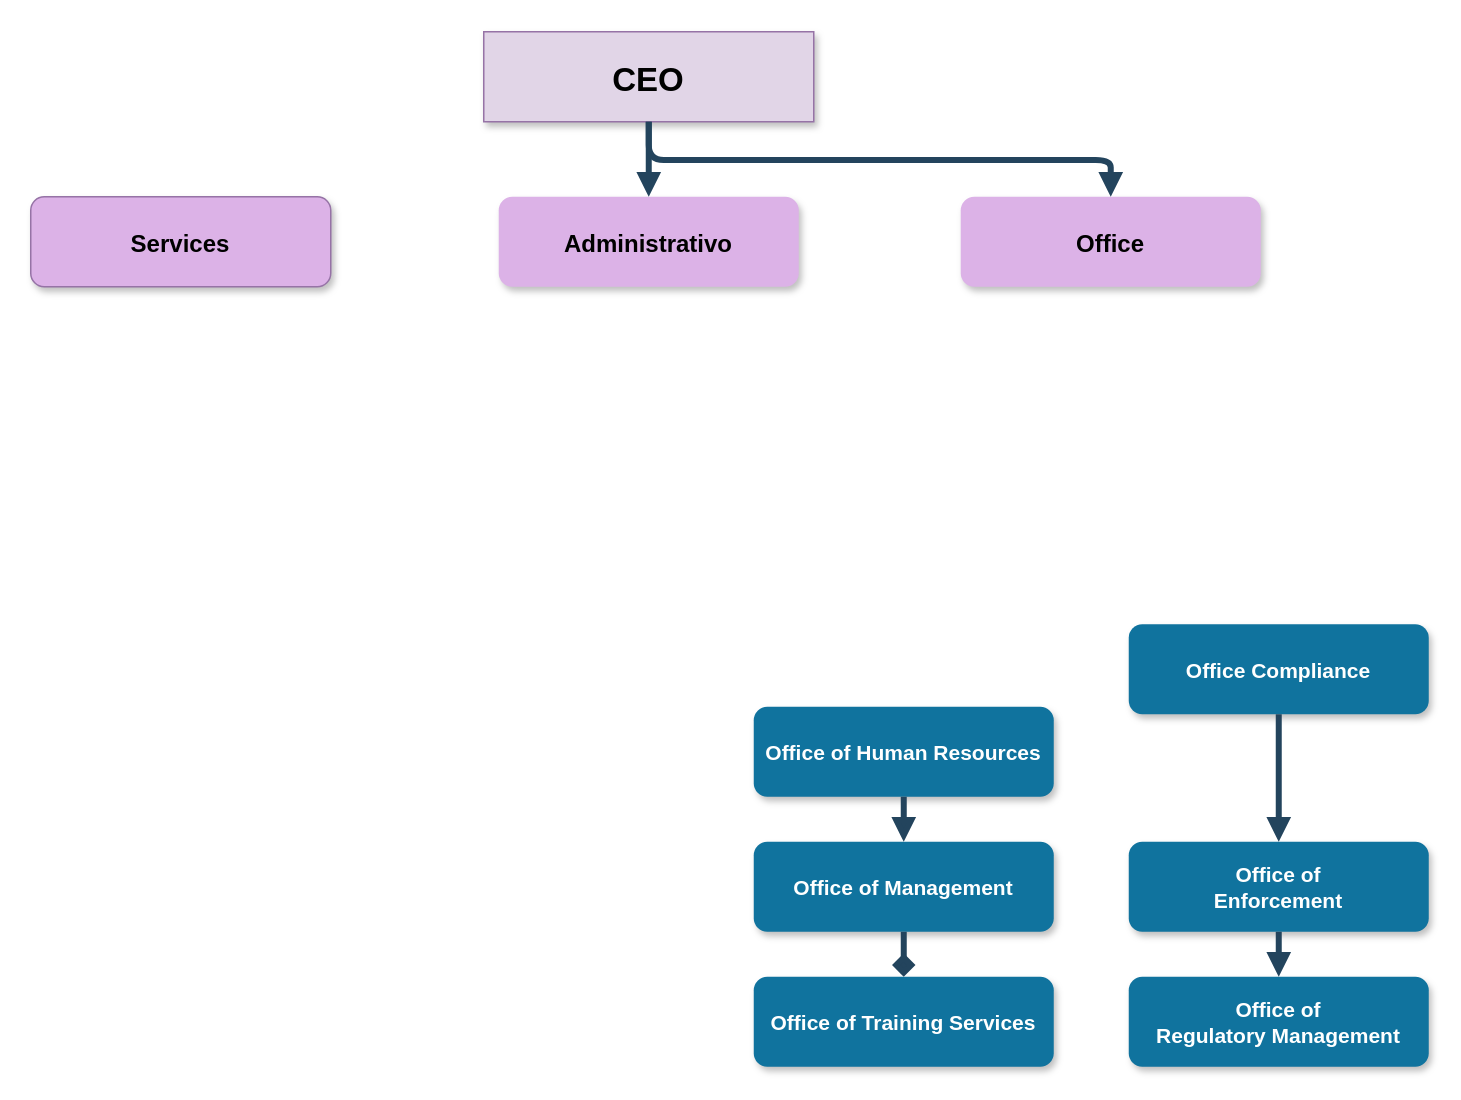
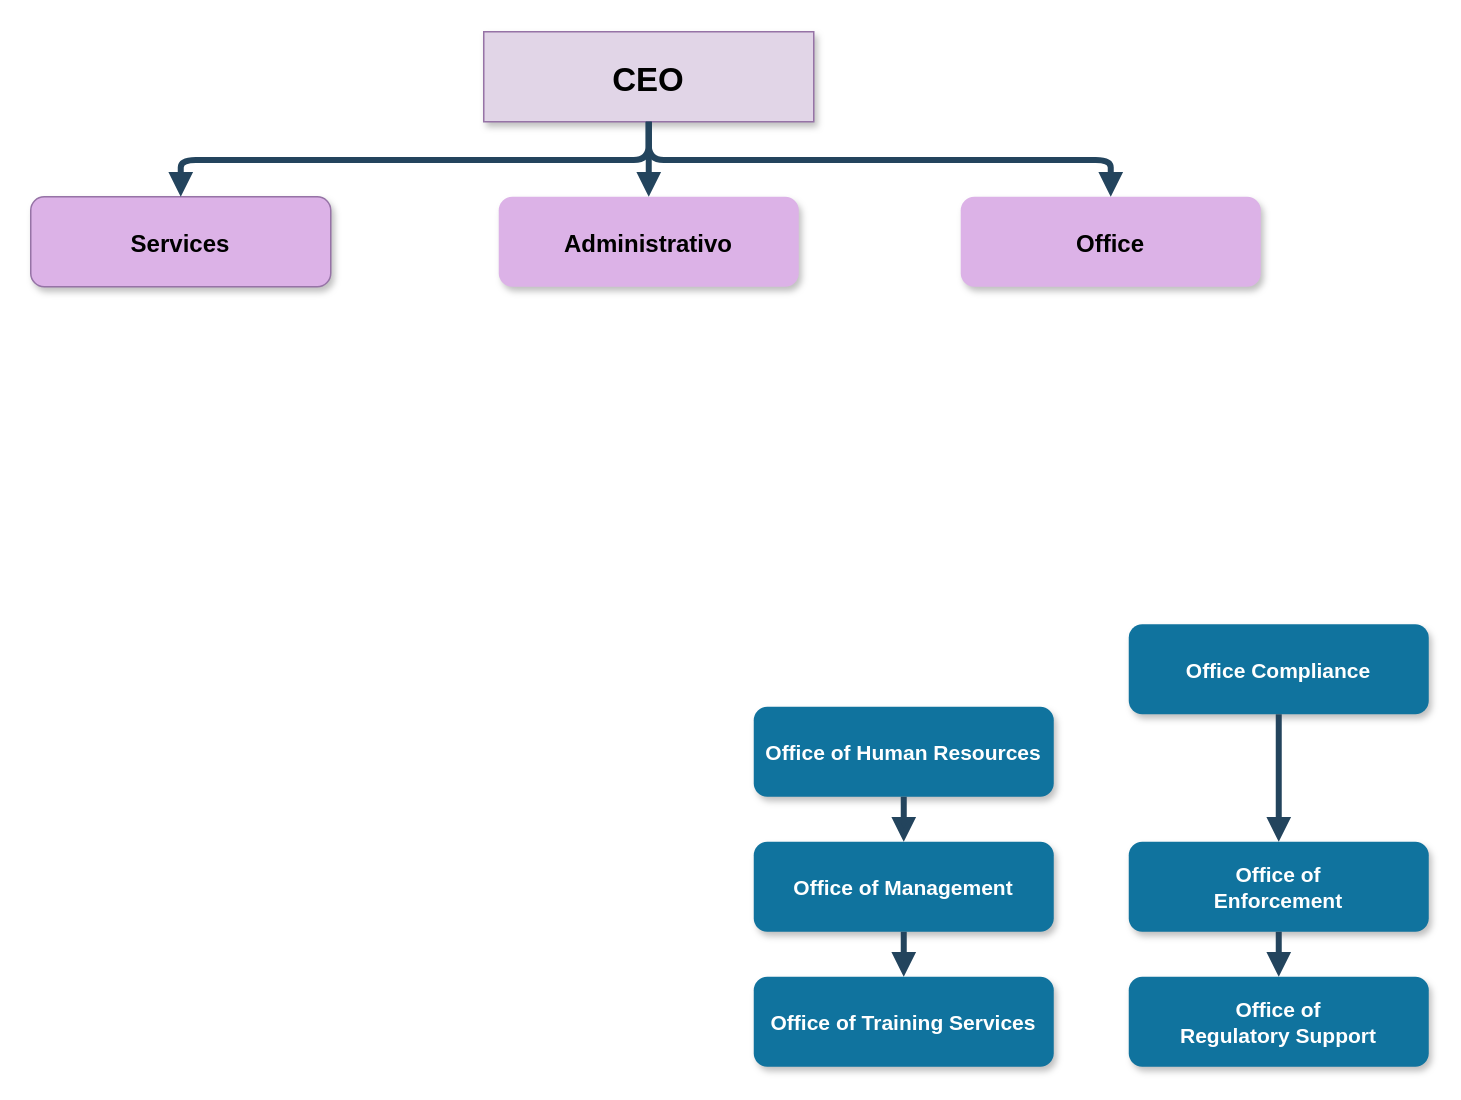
none -> (411, 160)
(904, 954) -> (904, 954)
(1278, 1010) -> (1278, 1010)
